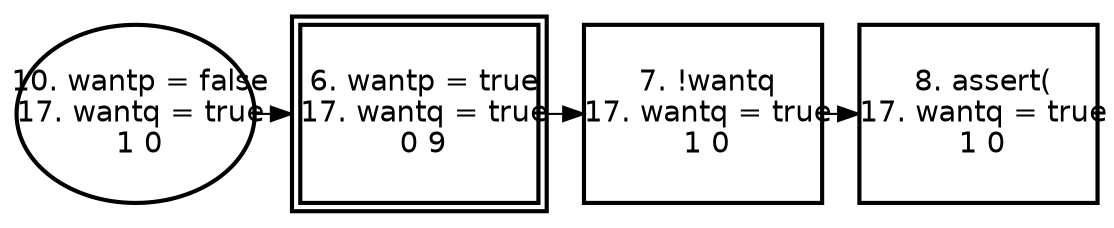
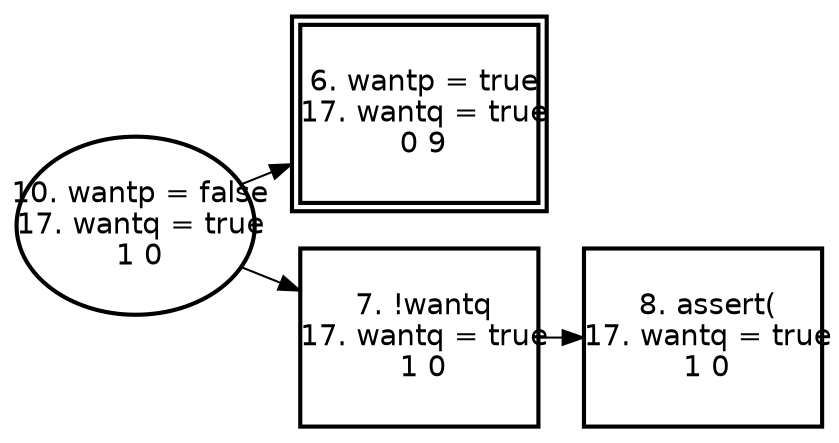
(555, 114) -> (261, 275)
